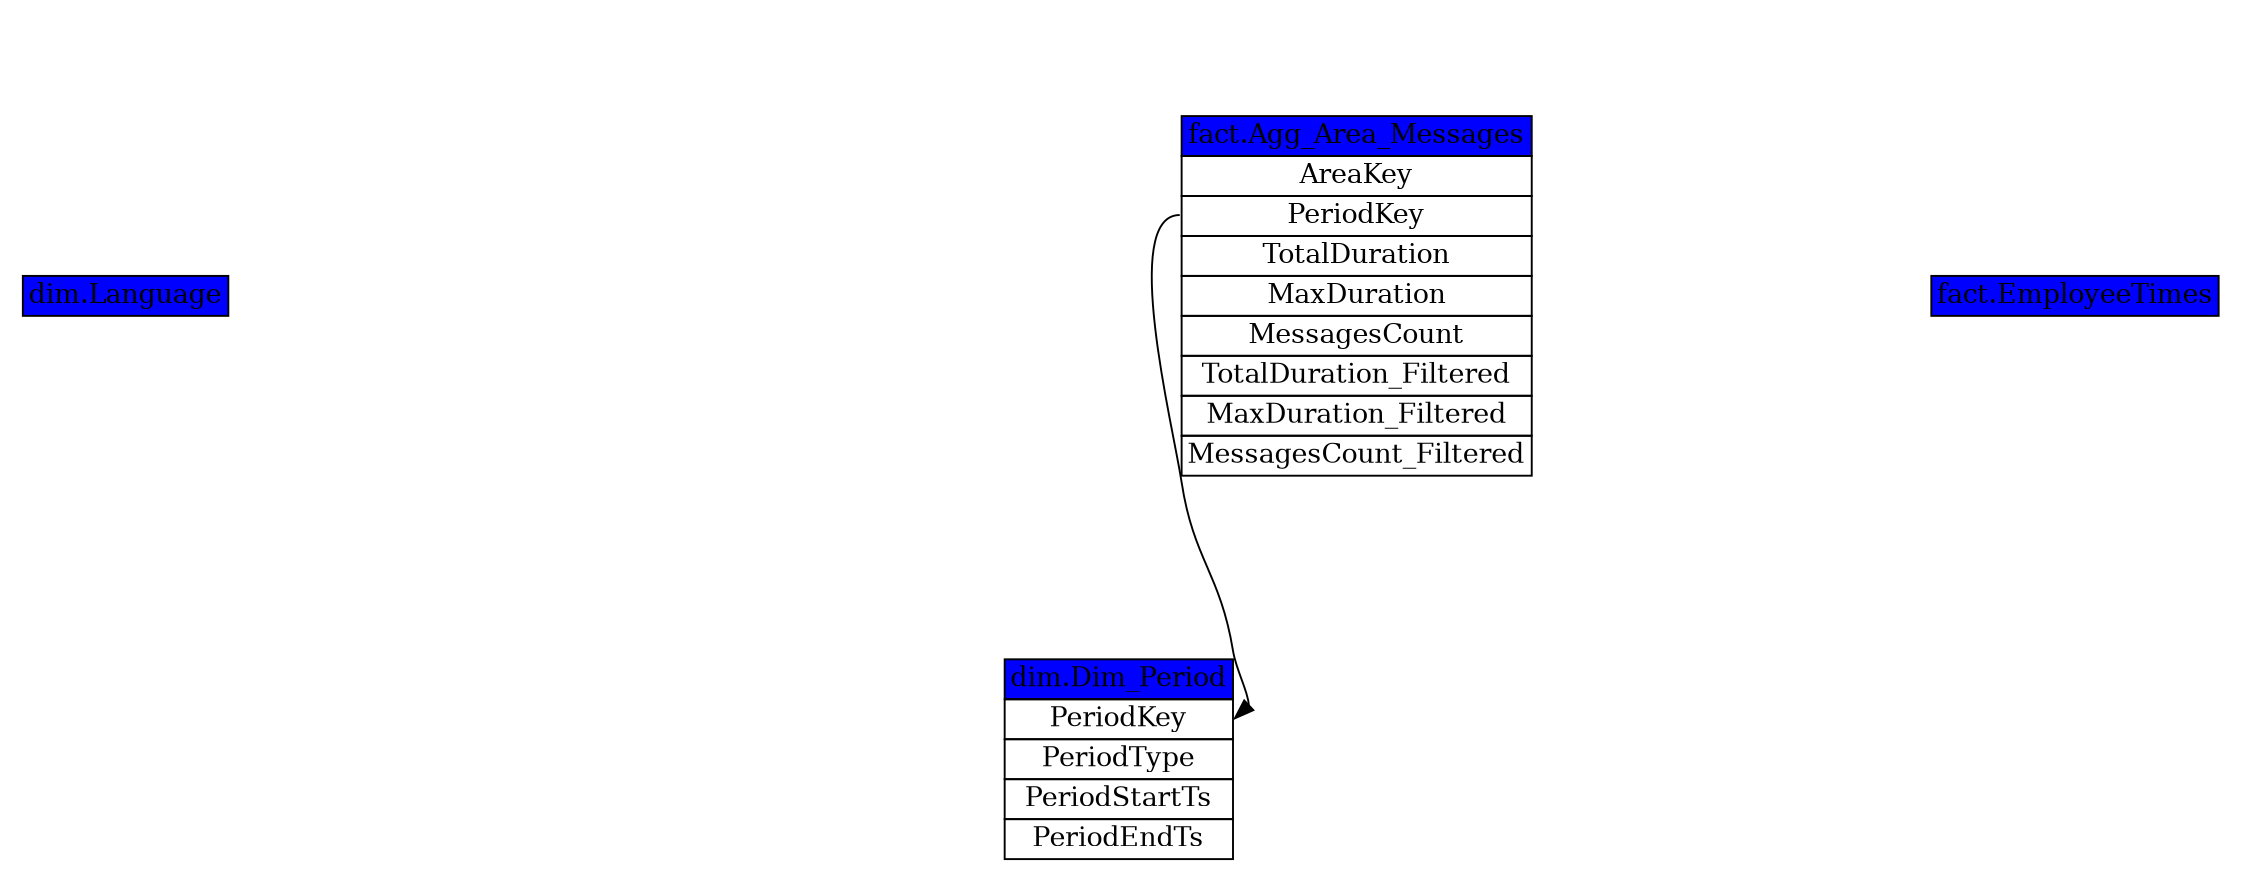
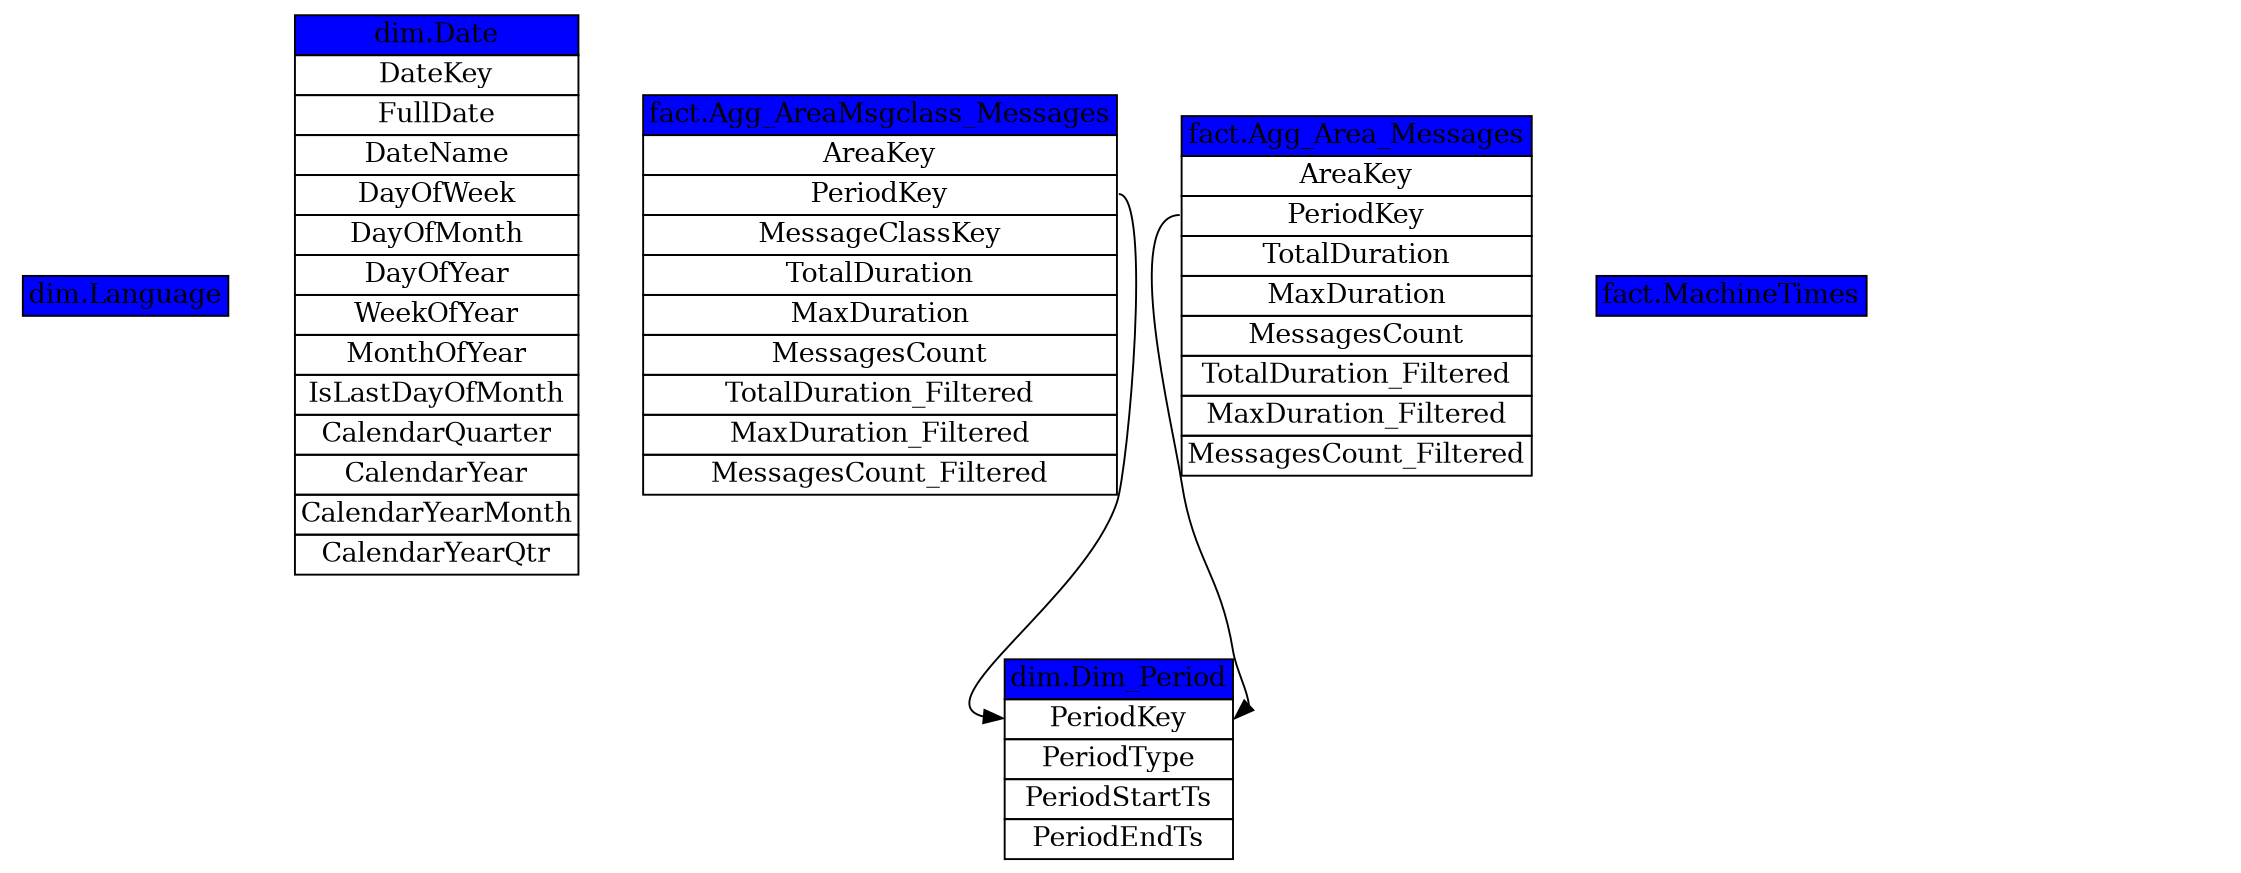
none -> (436, 295)
none -> (879, 295)
none -> (1732, 295)
(2074, 295) -> none
